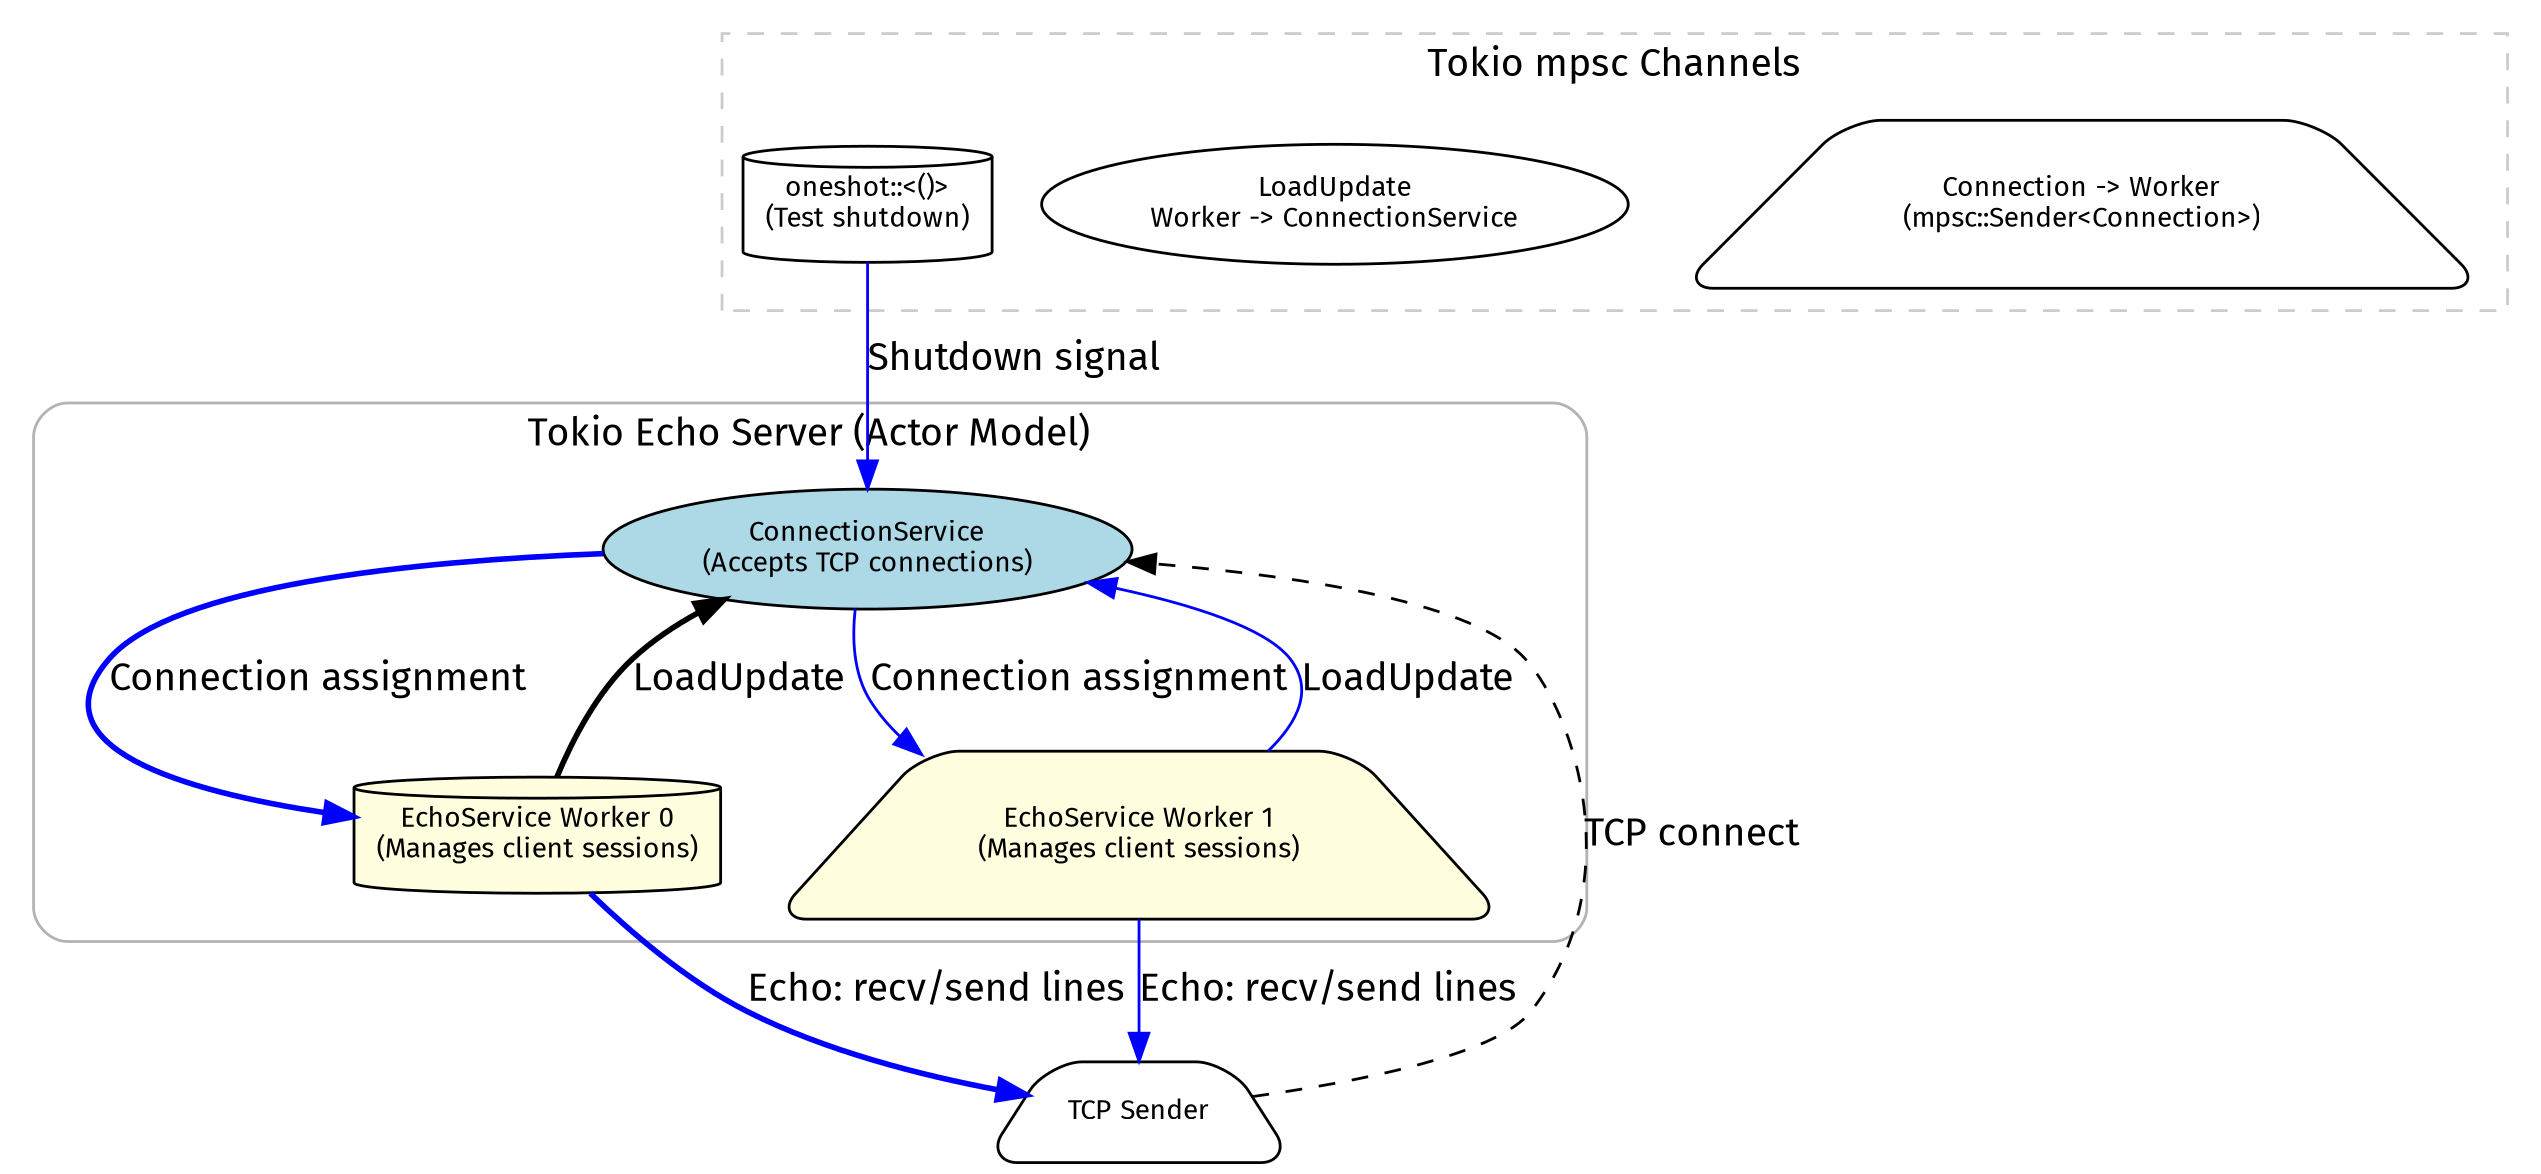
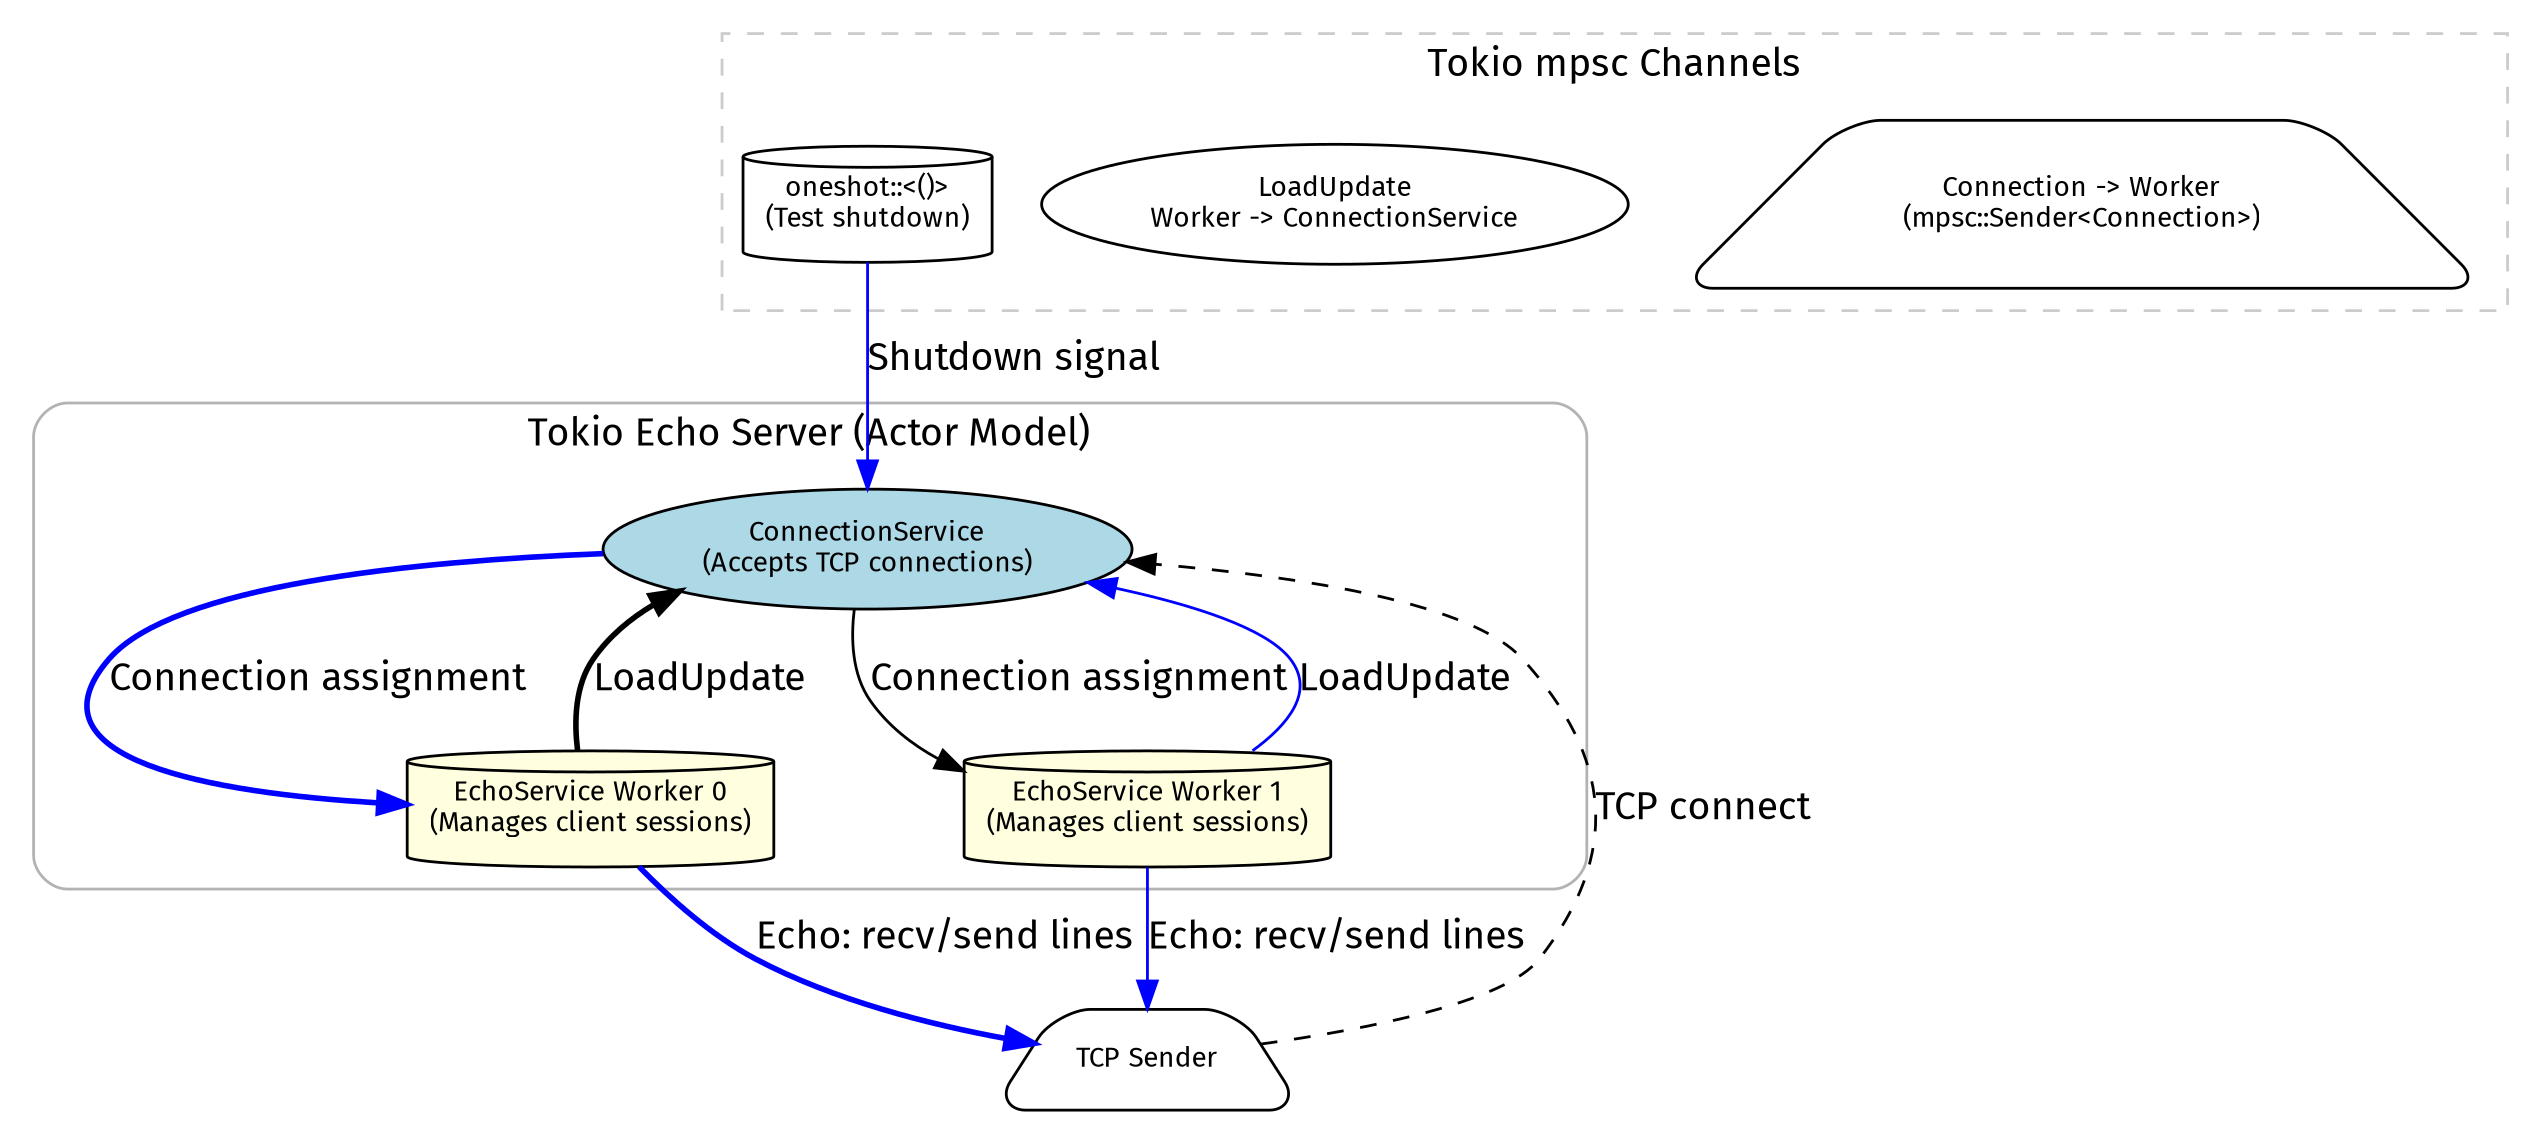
(860, 679) -> (869, 698)
(1139, 835) -> (1147, 809)
